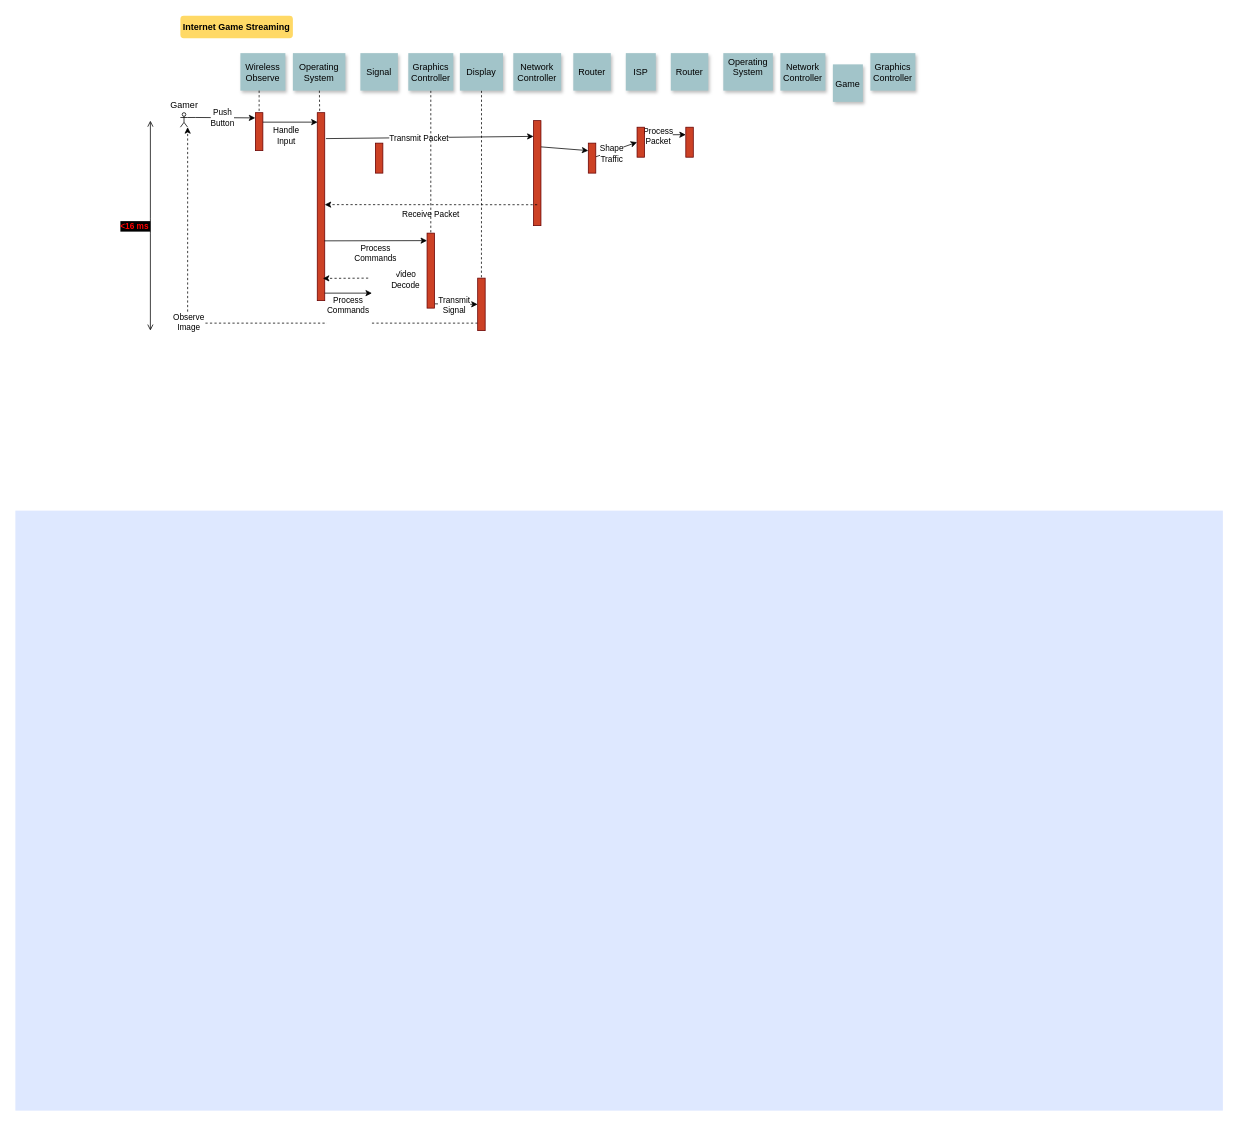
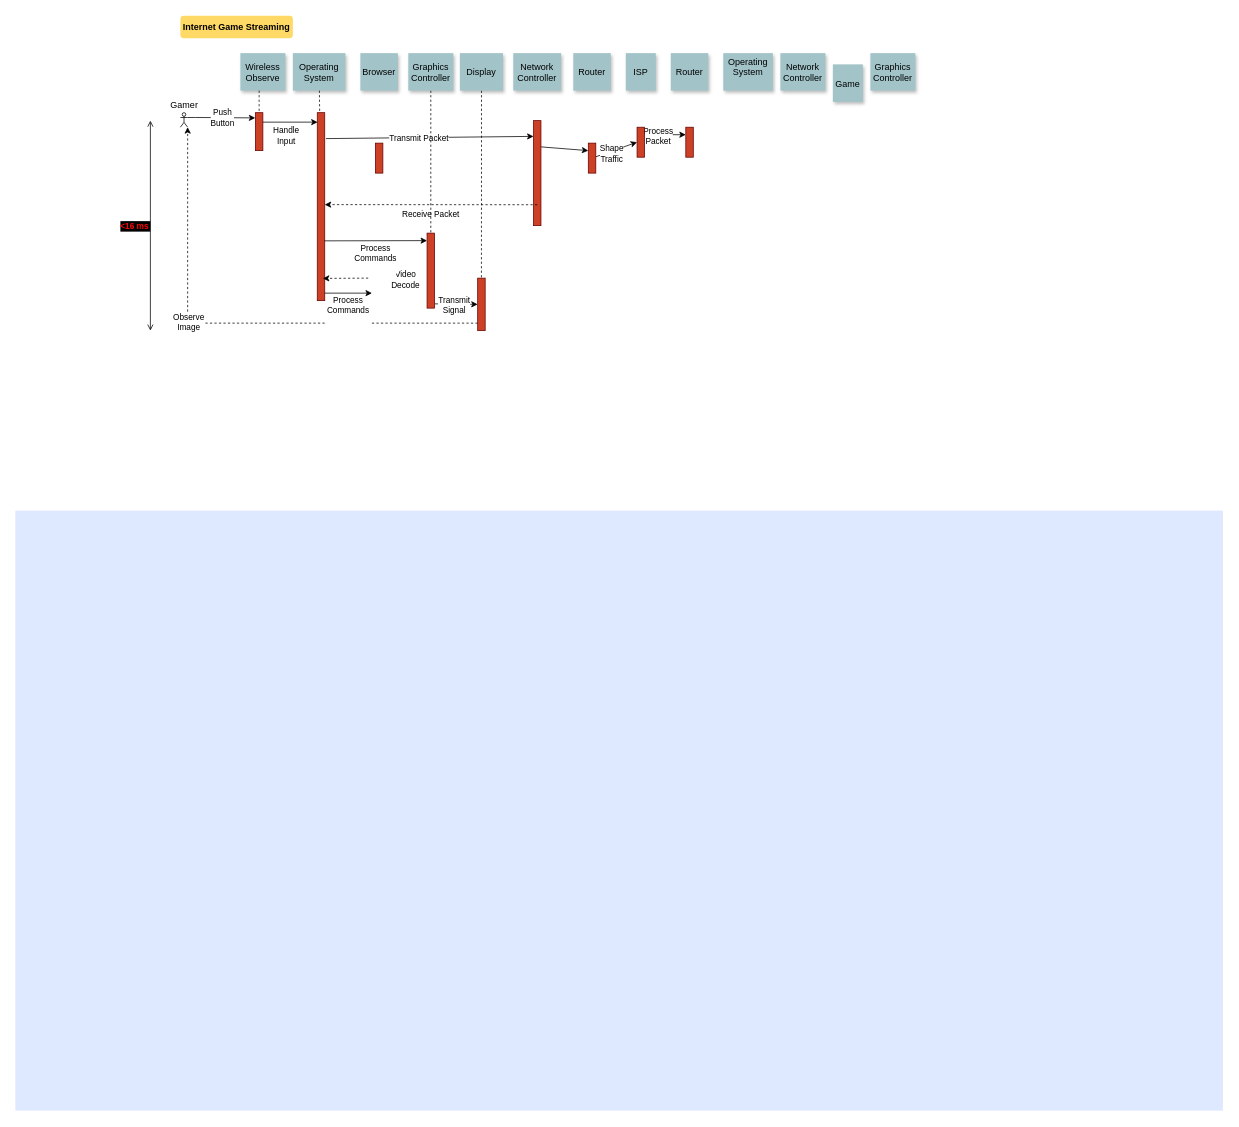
(379, 72) -> (379, 72)
